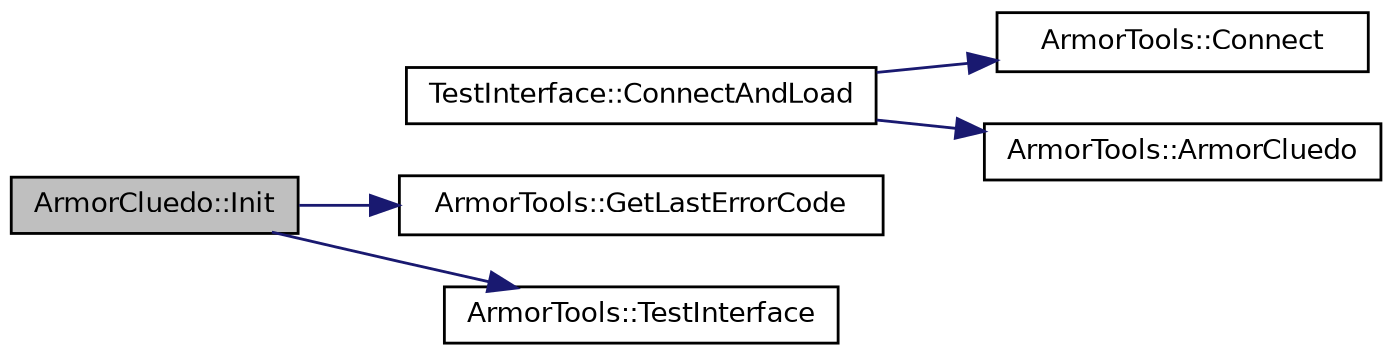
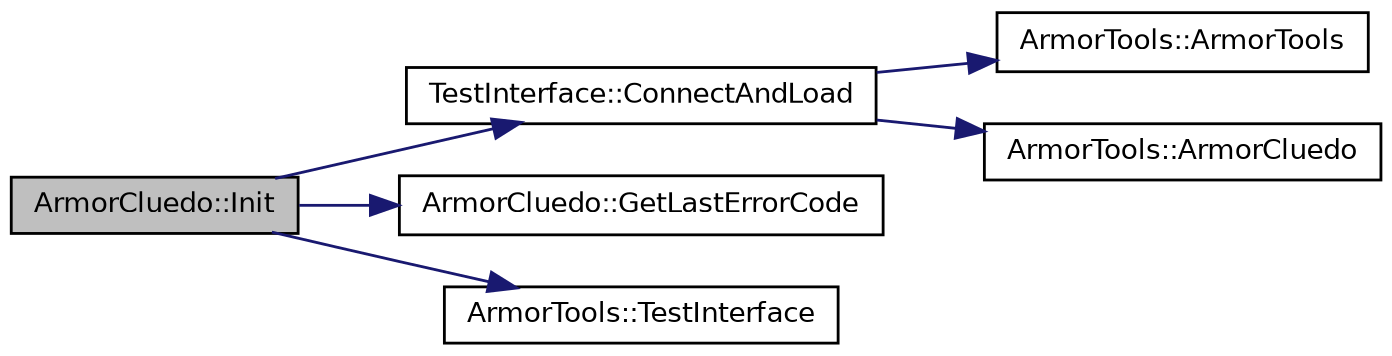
(1183, 42) -> (1183, 42)
none -> (384, 154)
(641, 205) -> (641, 205)
